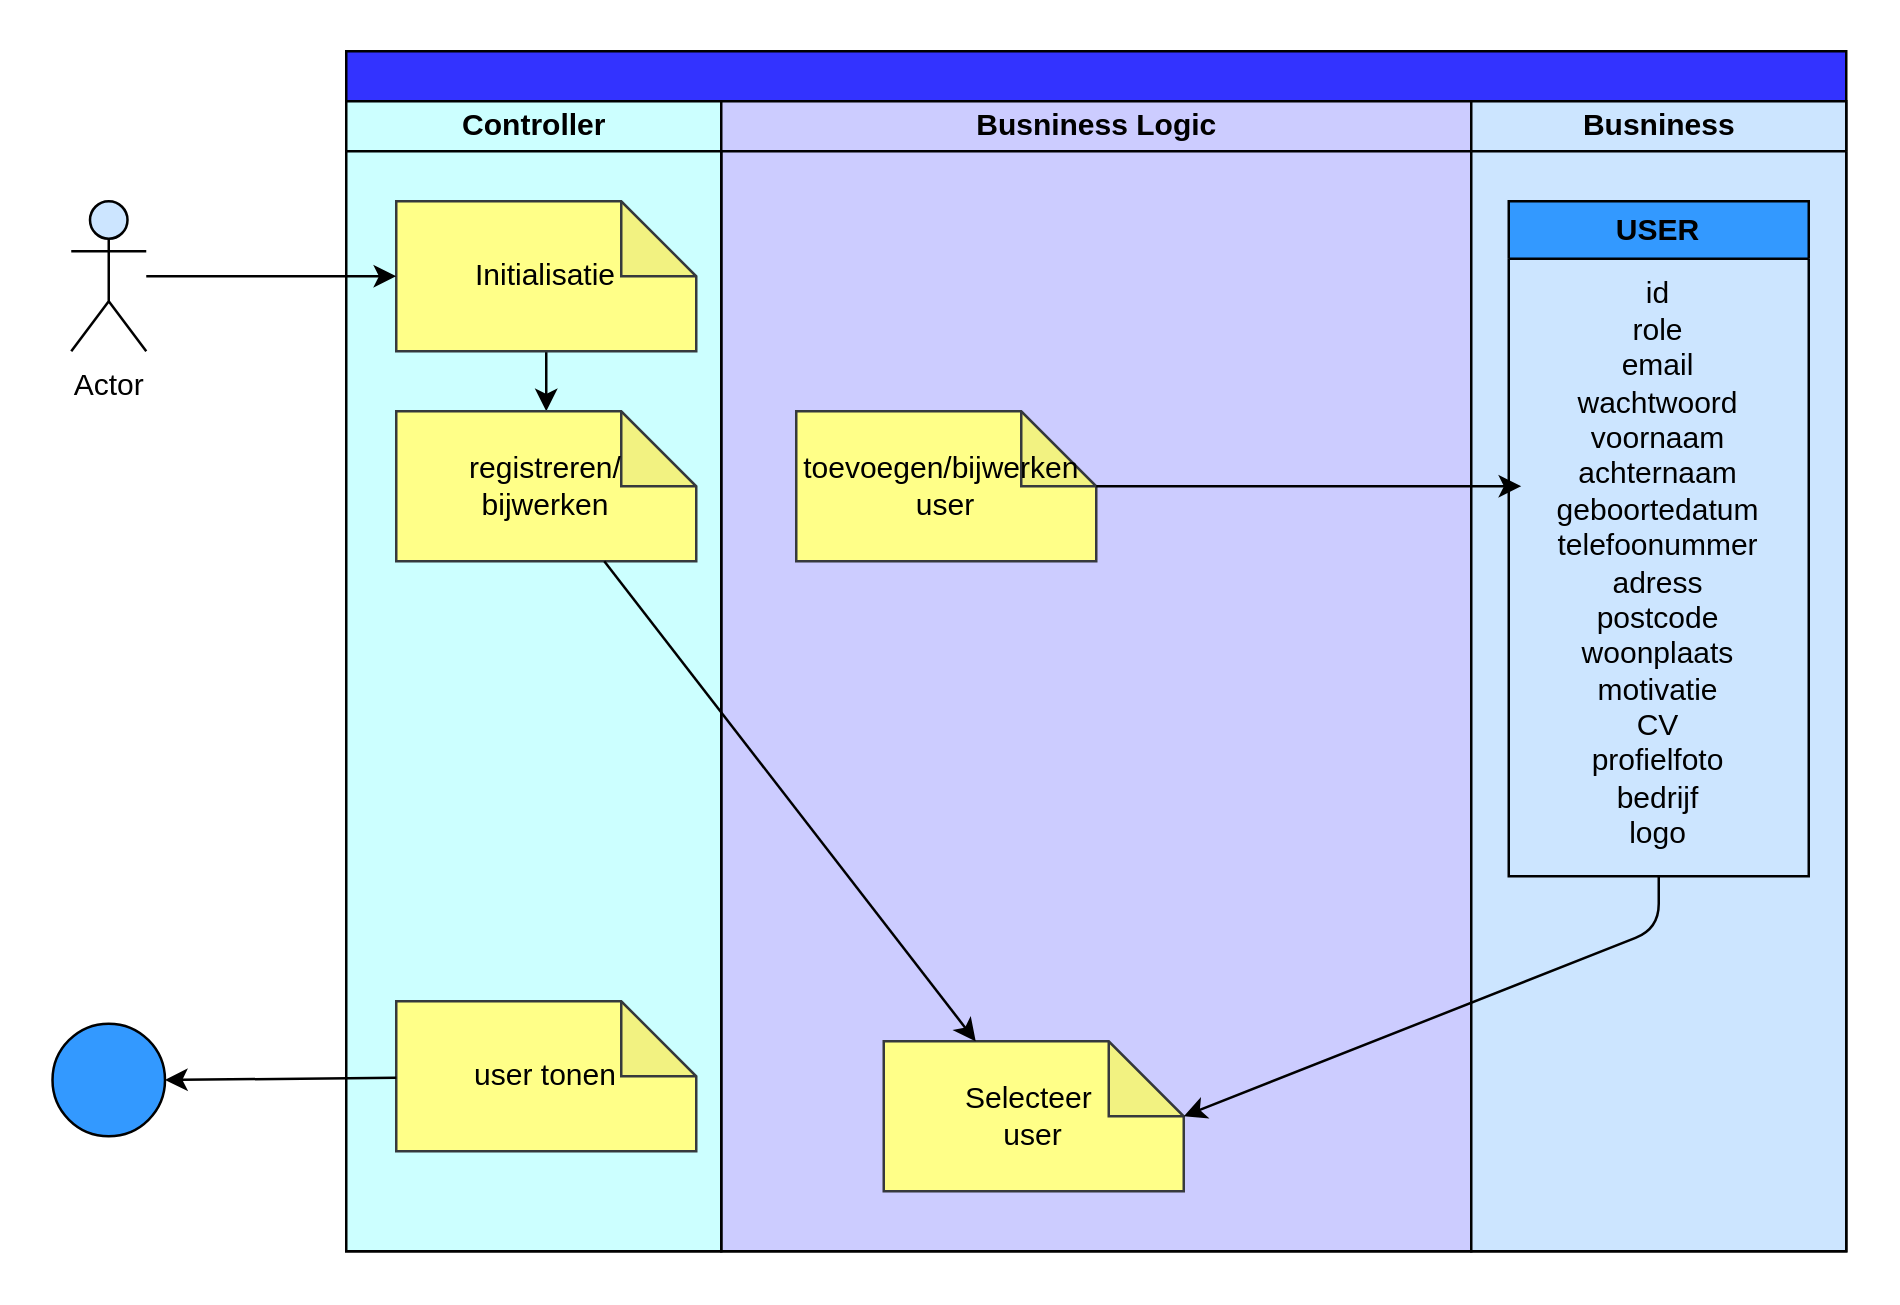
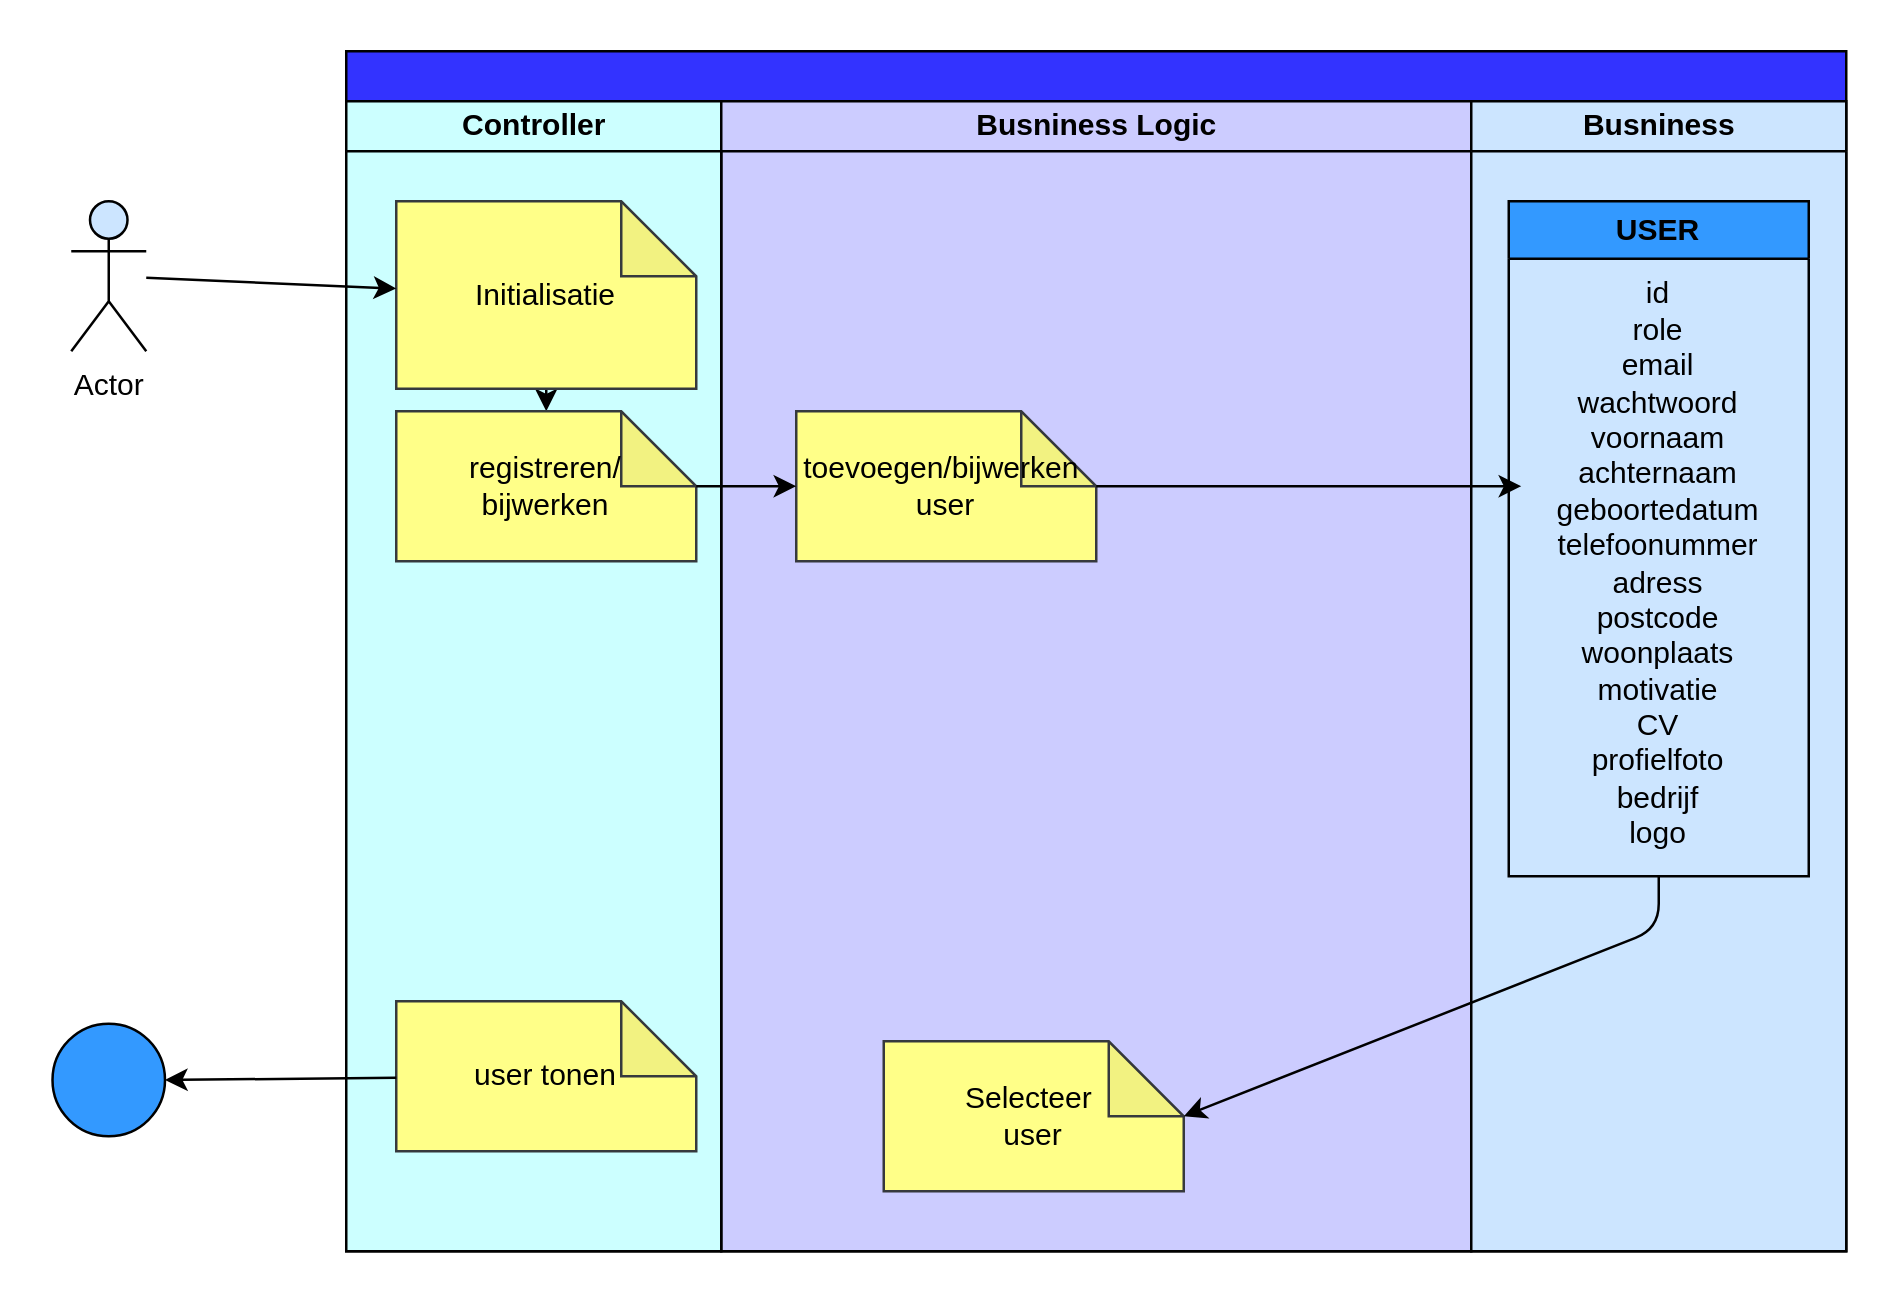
(546, 276) -> (546, 295)
(846, 874) -> (753, 486)
